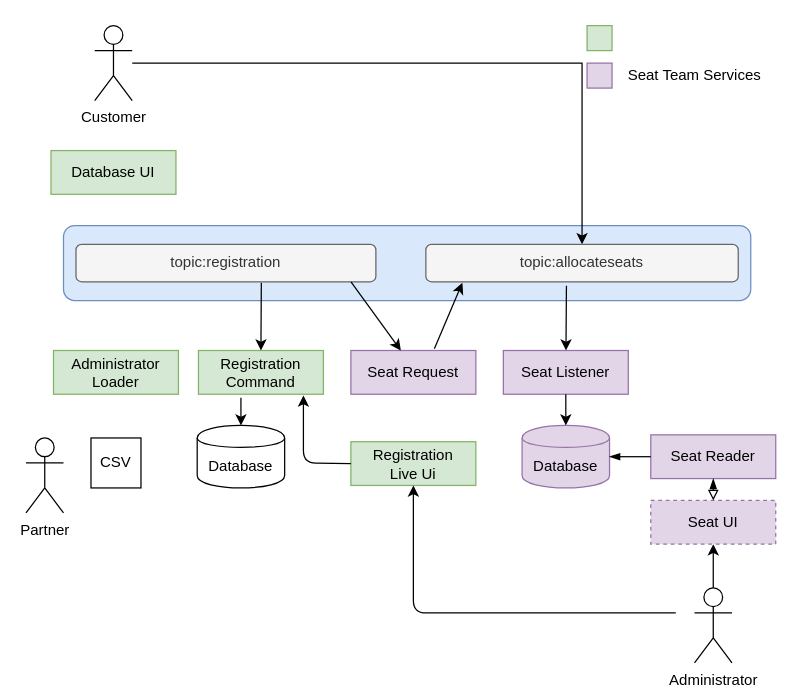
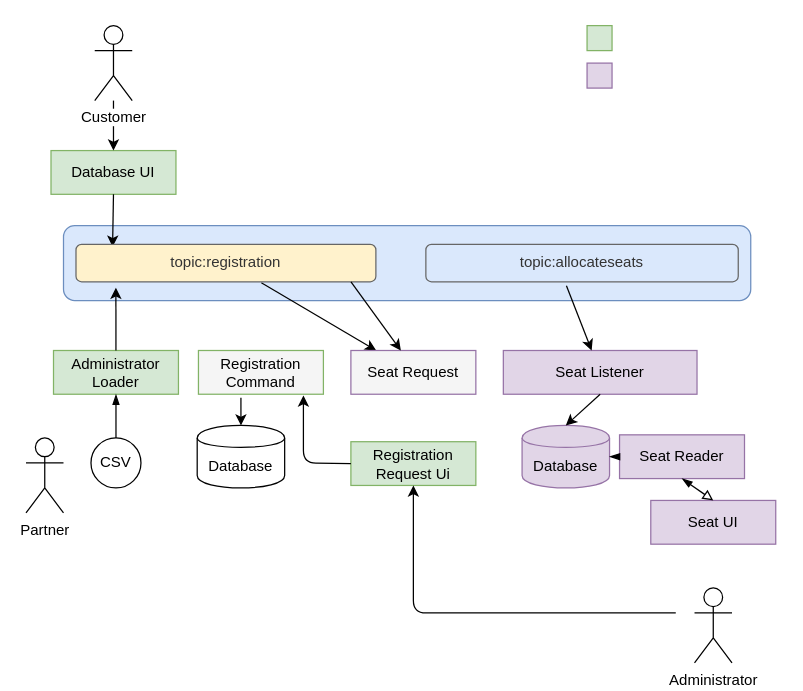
(443, 63) -> (113, 133)
(701, 76) -> none
none -> (113, 217)
(226, 263) -> (226, 263)
(582, 263) -> (582, 263)
(261, 312) -> (315, 314)
(446, 320) -> none
none -> (116, 323)
(261, 373) -> (261, 373)
(413, 373) -> (413, 373)
(566, 373) -> (600, 373)
none -> (116, 416)
(713, 457) -> (682, 457)
(116, 463) -> (116, 463)
(413, 464) -> (413, 464)
(713, 523) -> (713, 523)
(713, 564) -> none
